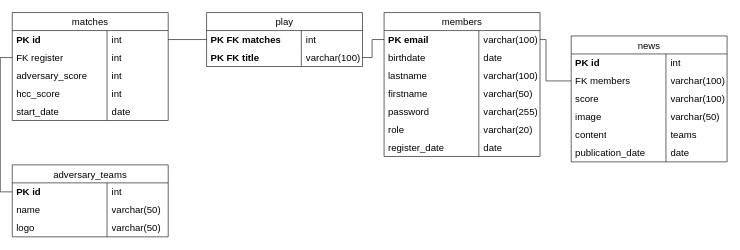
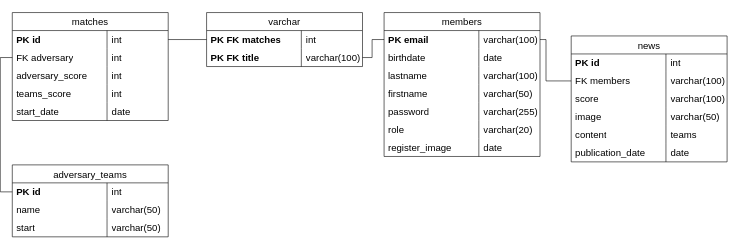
(284, 22) -> (284, 22)
(44, 57) -> (48, 57)
(41, 93) -> (46, 93)
(422, 147) -> (424, 147)
(26, 228) -> (30, 228)
